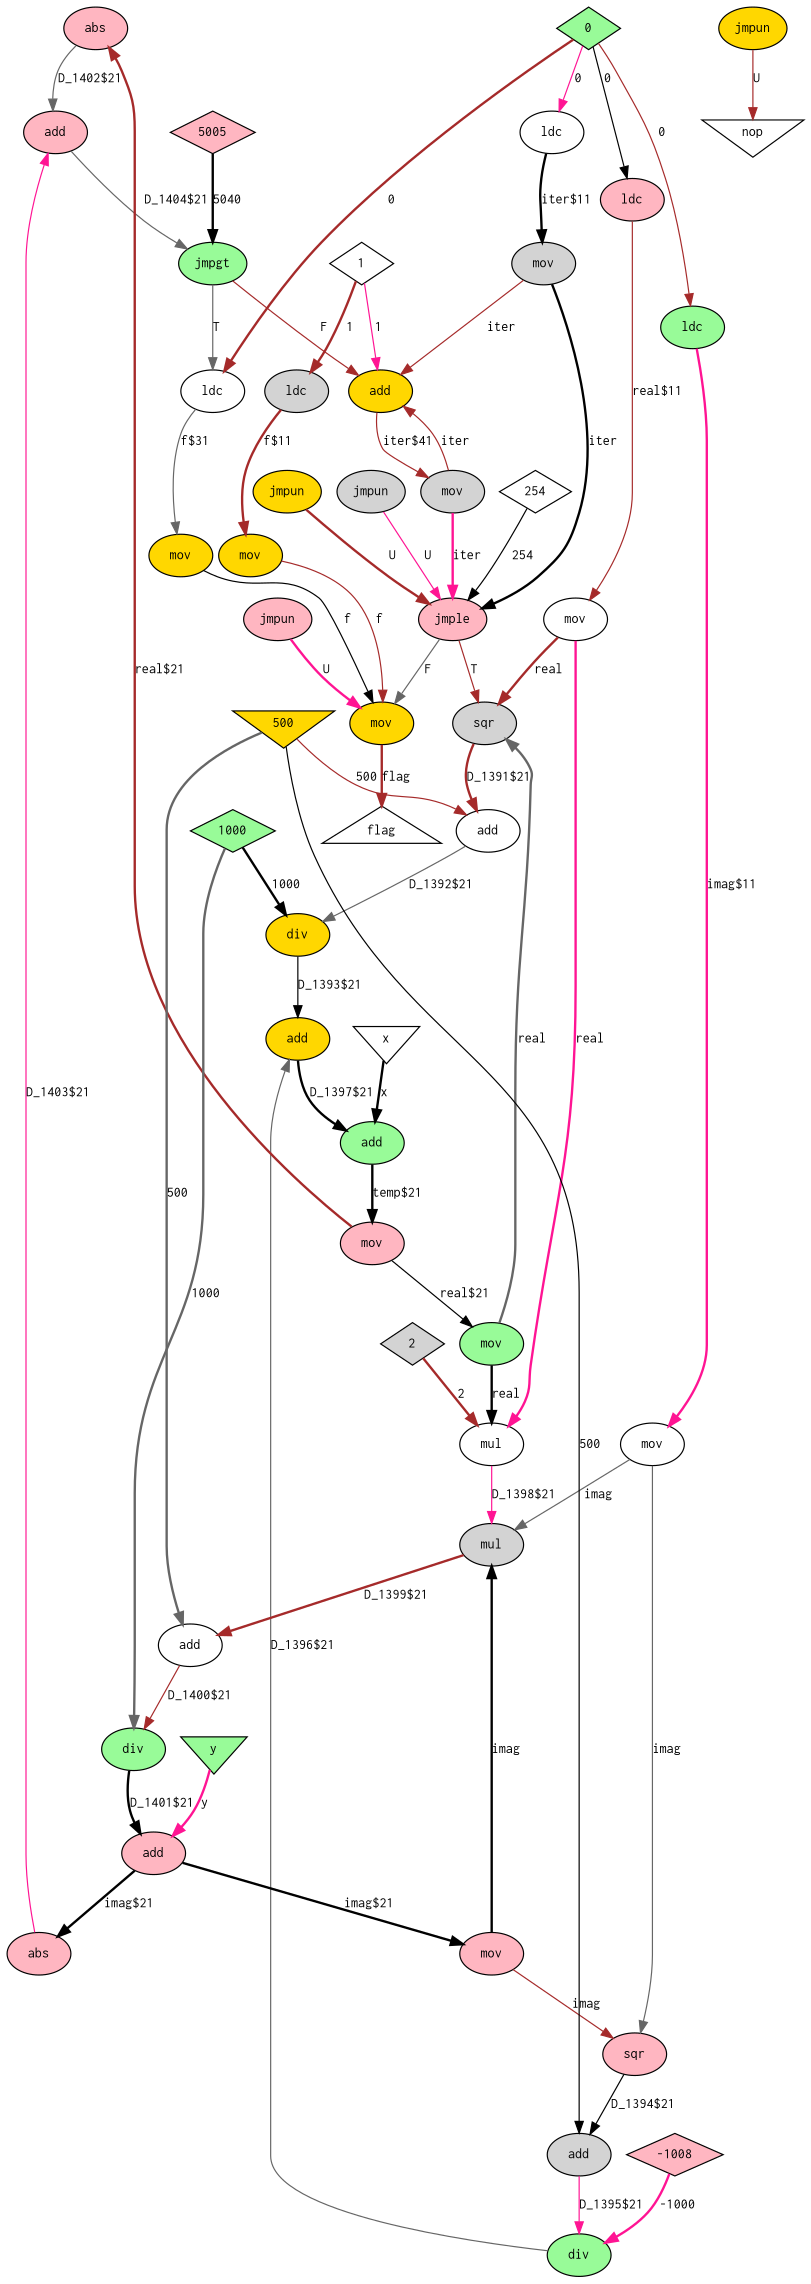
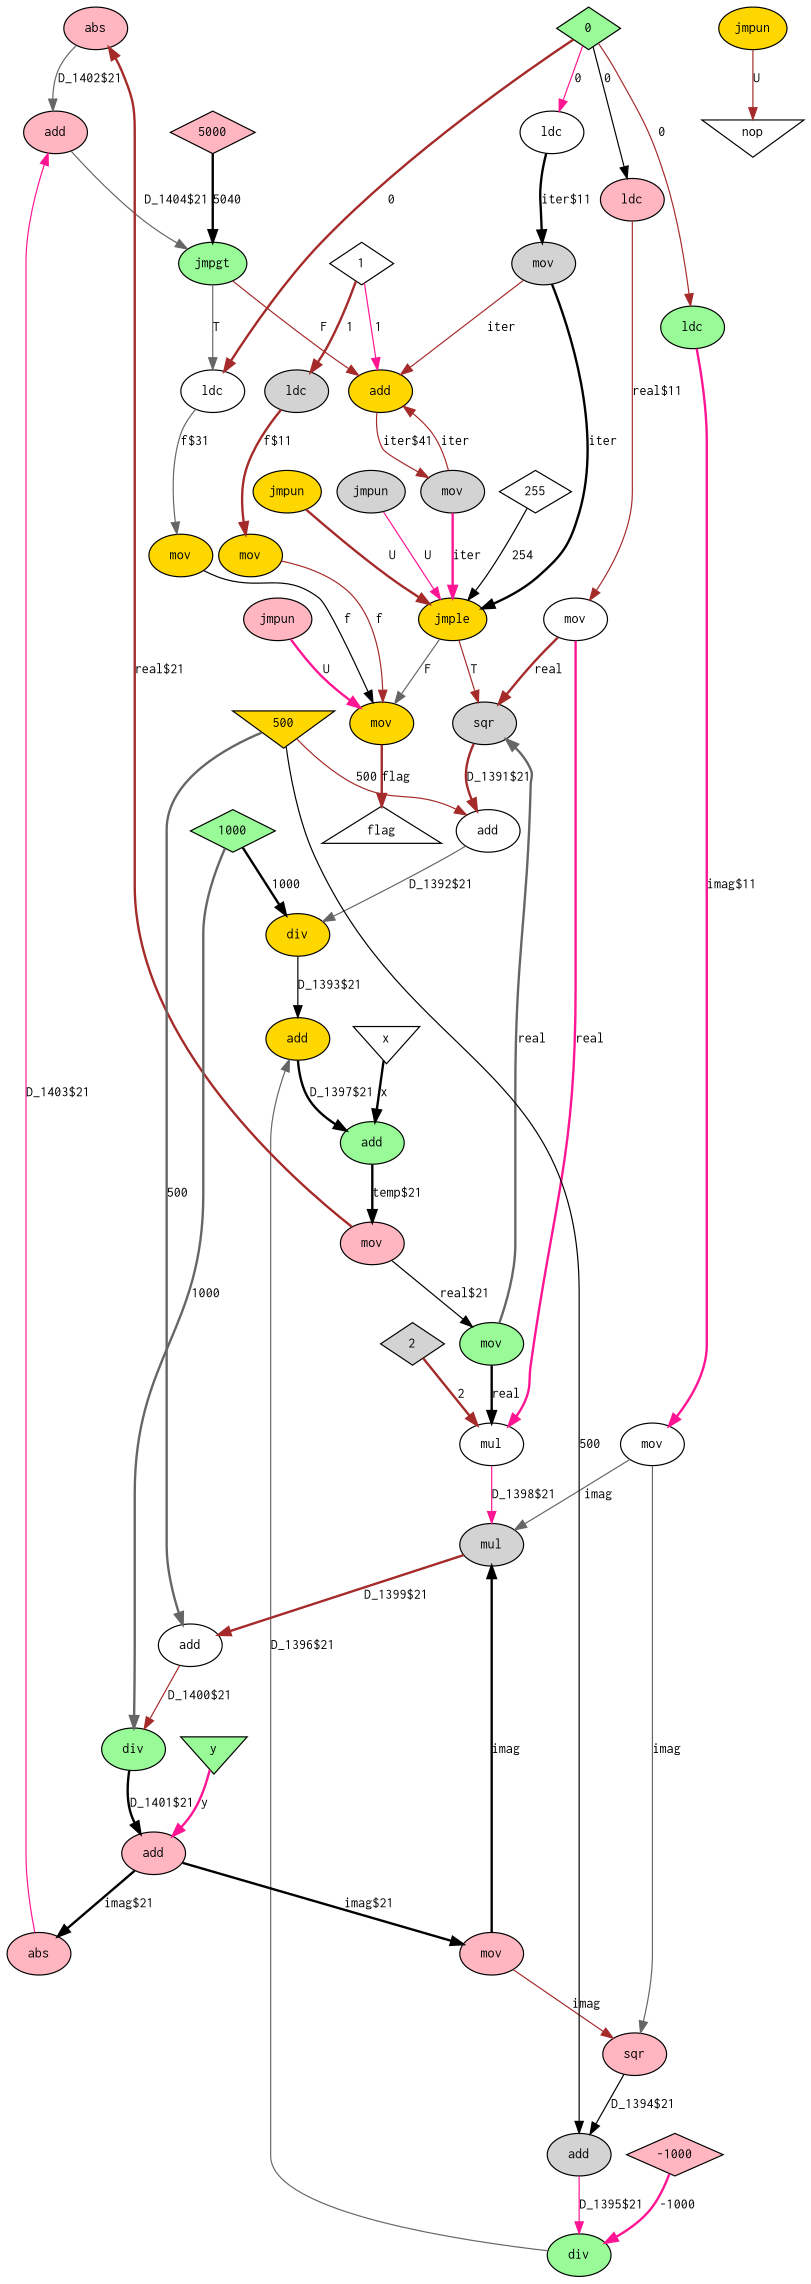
(213, 132) -> (213, 132)
(535, 492) -> (535, 492)
(453, 619) -> (453, 619)
(675, 2155) -> (675, 2155)
